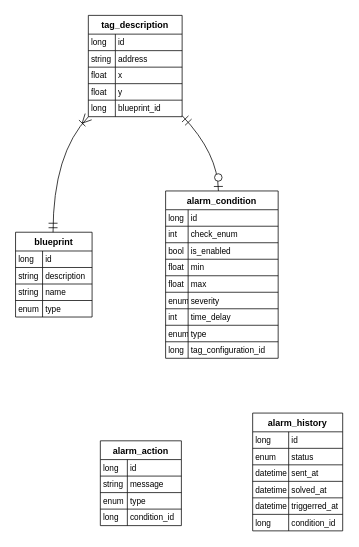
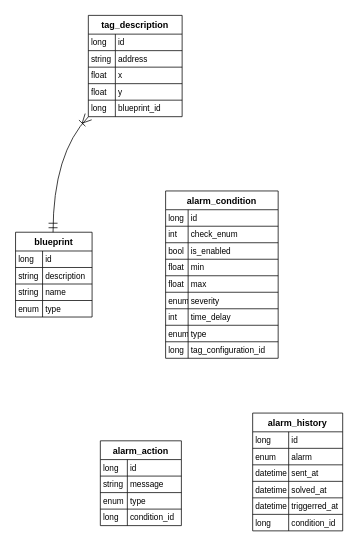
(207, 150) -> none
(305, 457) -> (301, 457)
